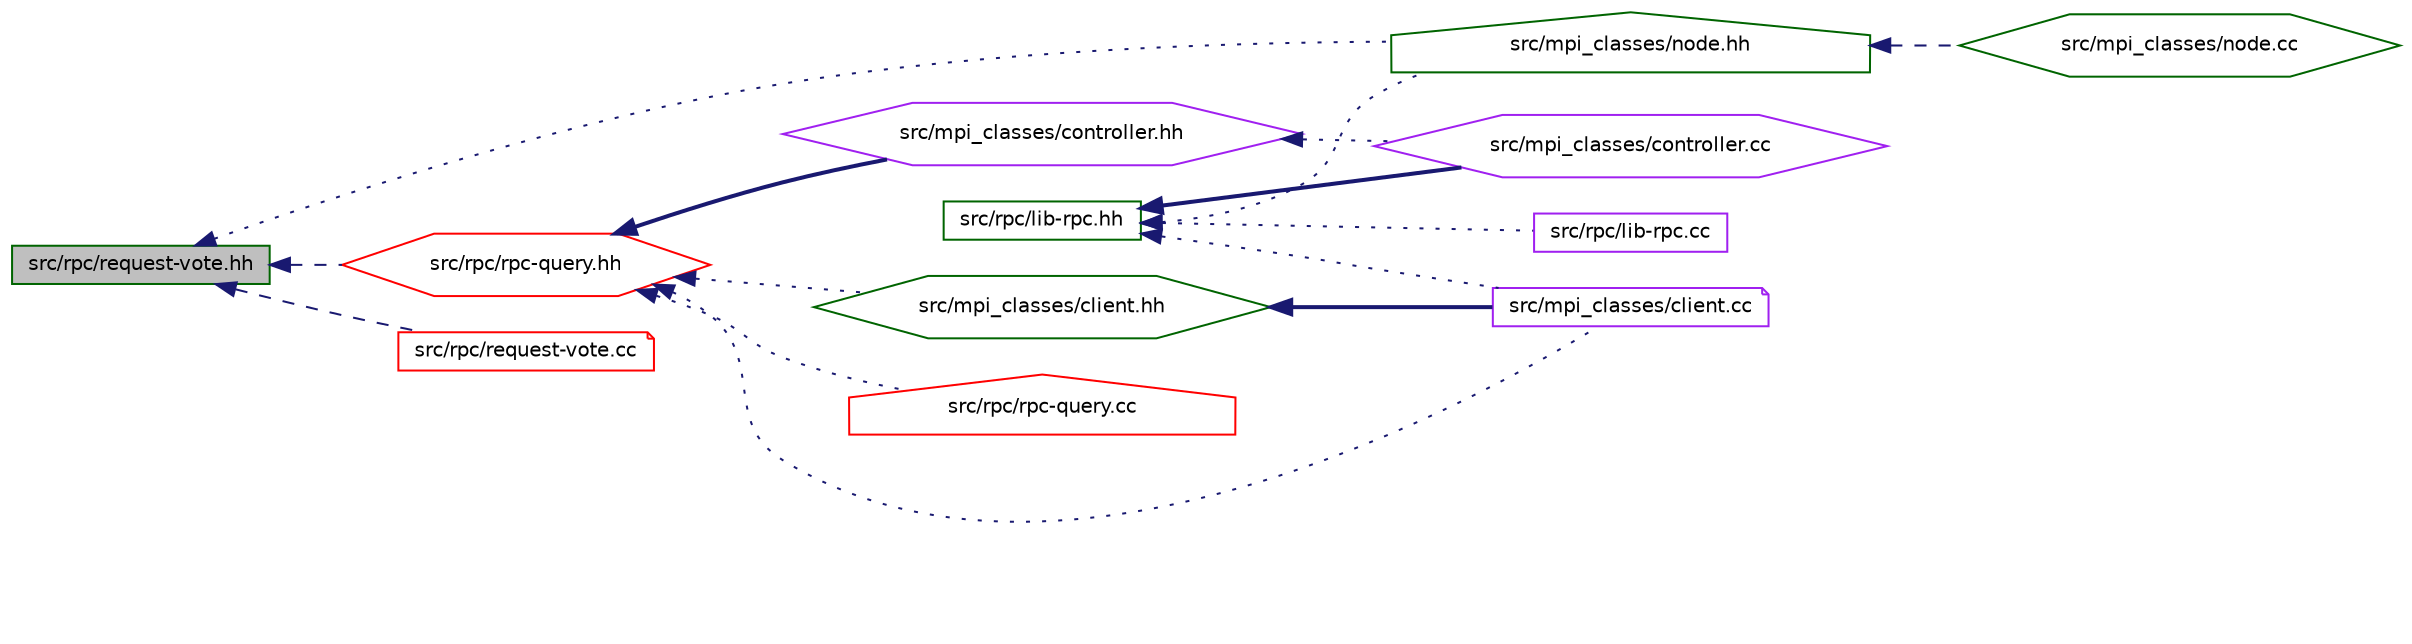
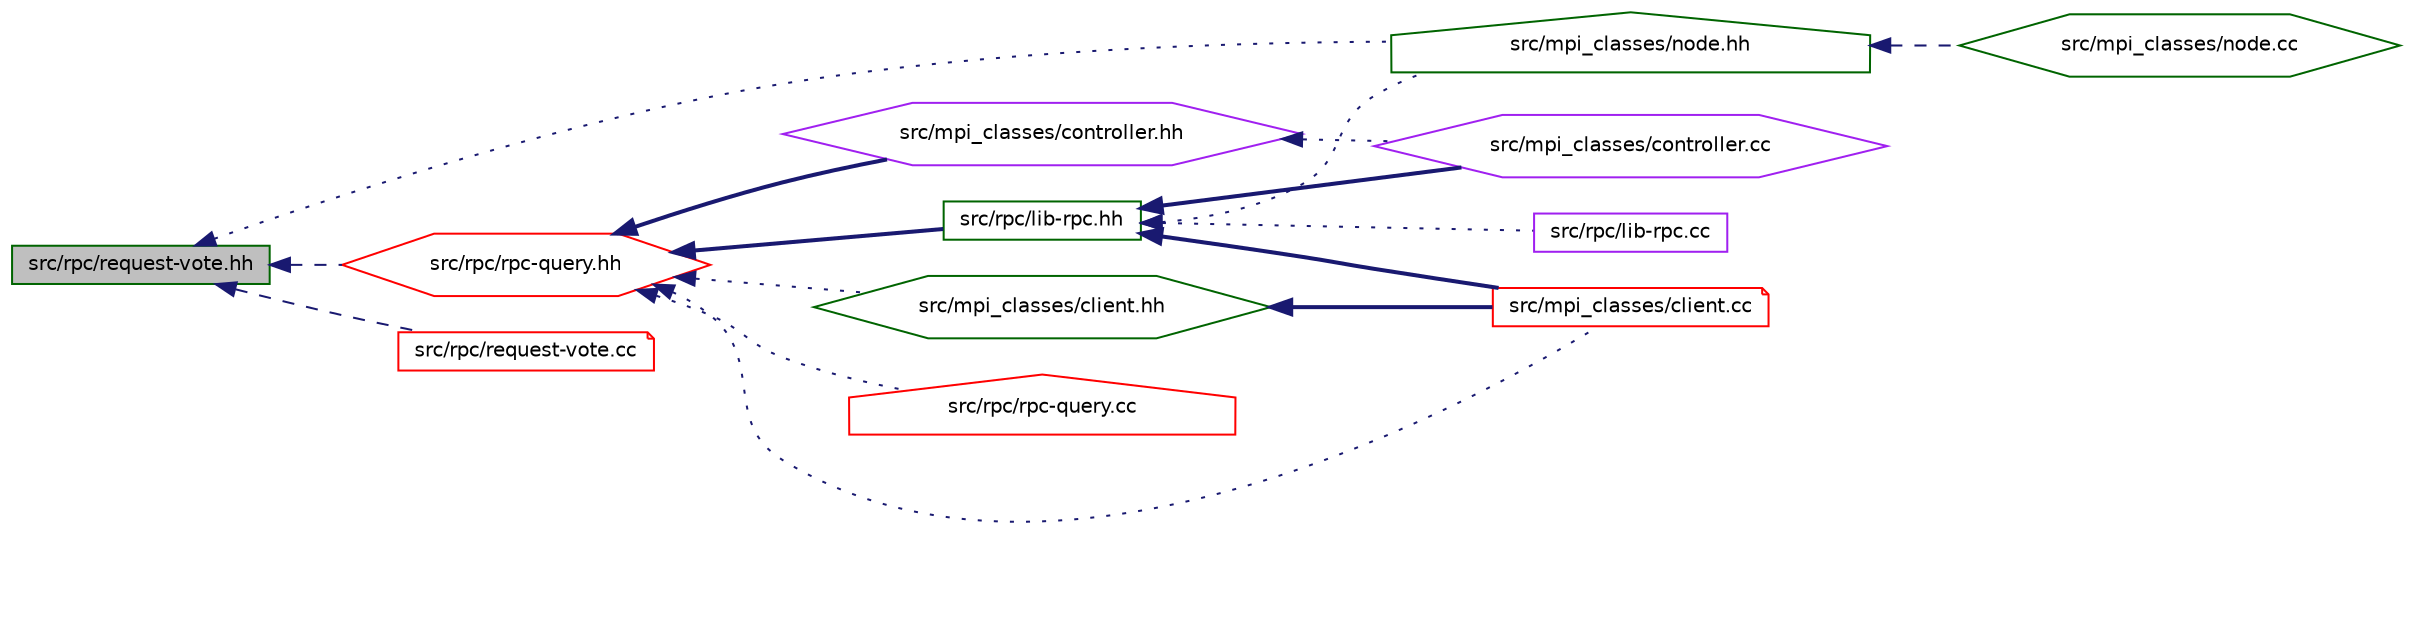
none -> (818, 240)
(1330, 261) -> (1330, 261)
(1631, 307) -> (1631, 307)
